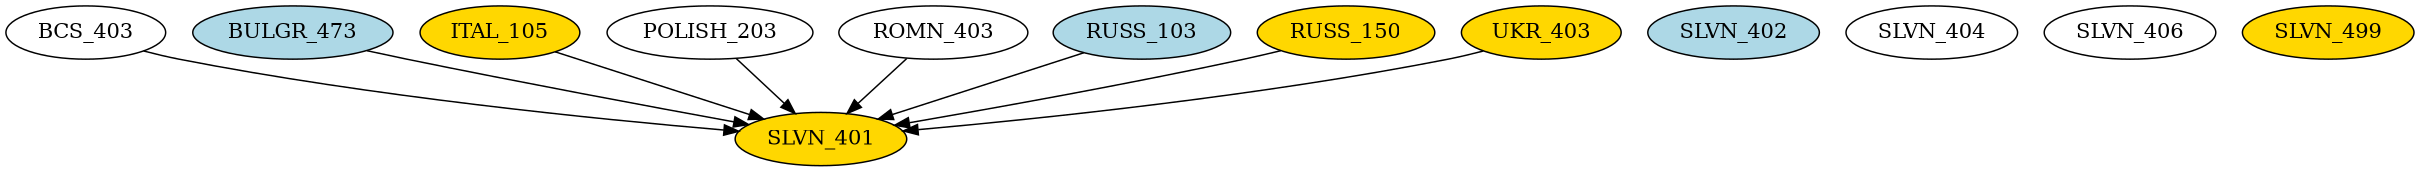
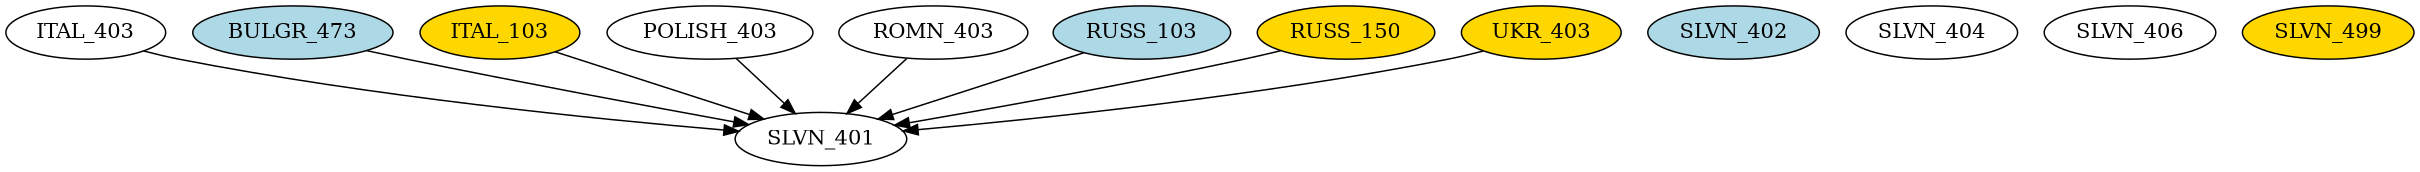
(86, 33) -> (86, 33)
(500, 33) -> (500, 33)
(710, 33) -> (710, 33)
(821, 139) -> (821, 139)
